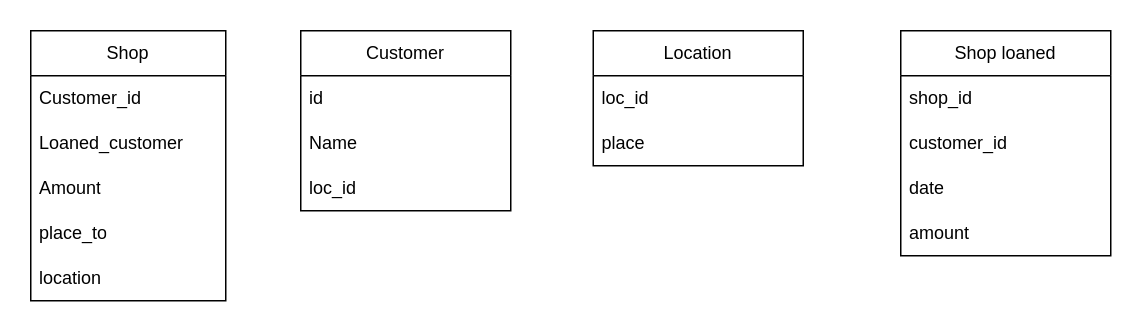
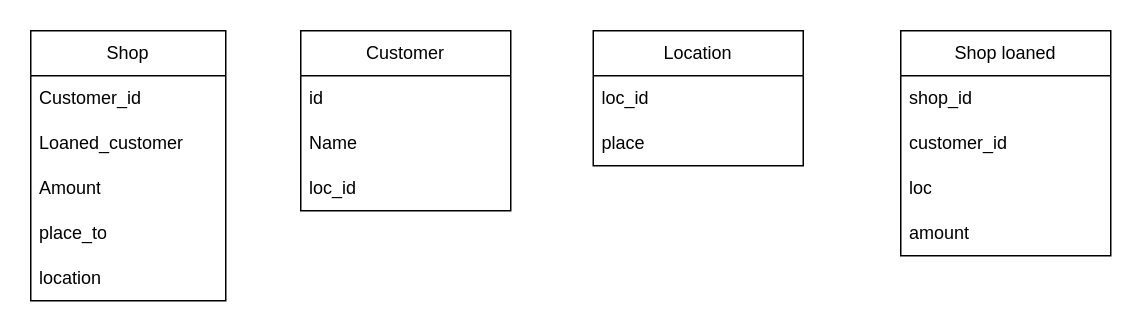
(930, 188) -> (923, 188)
